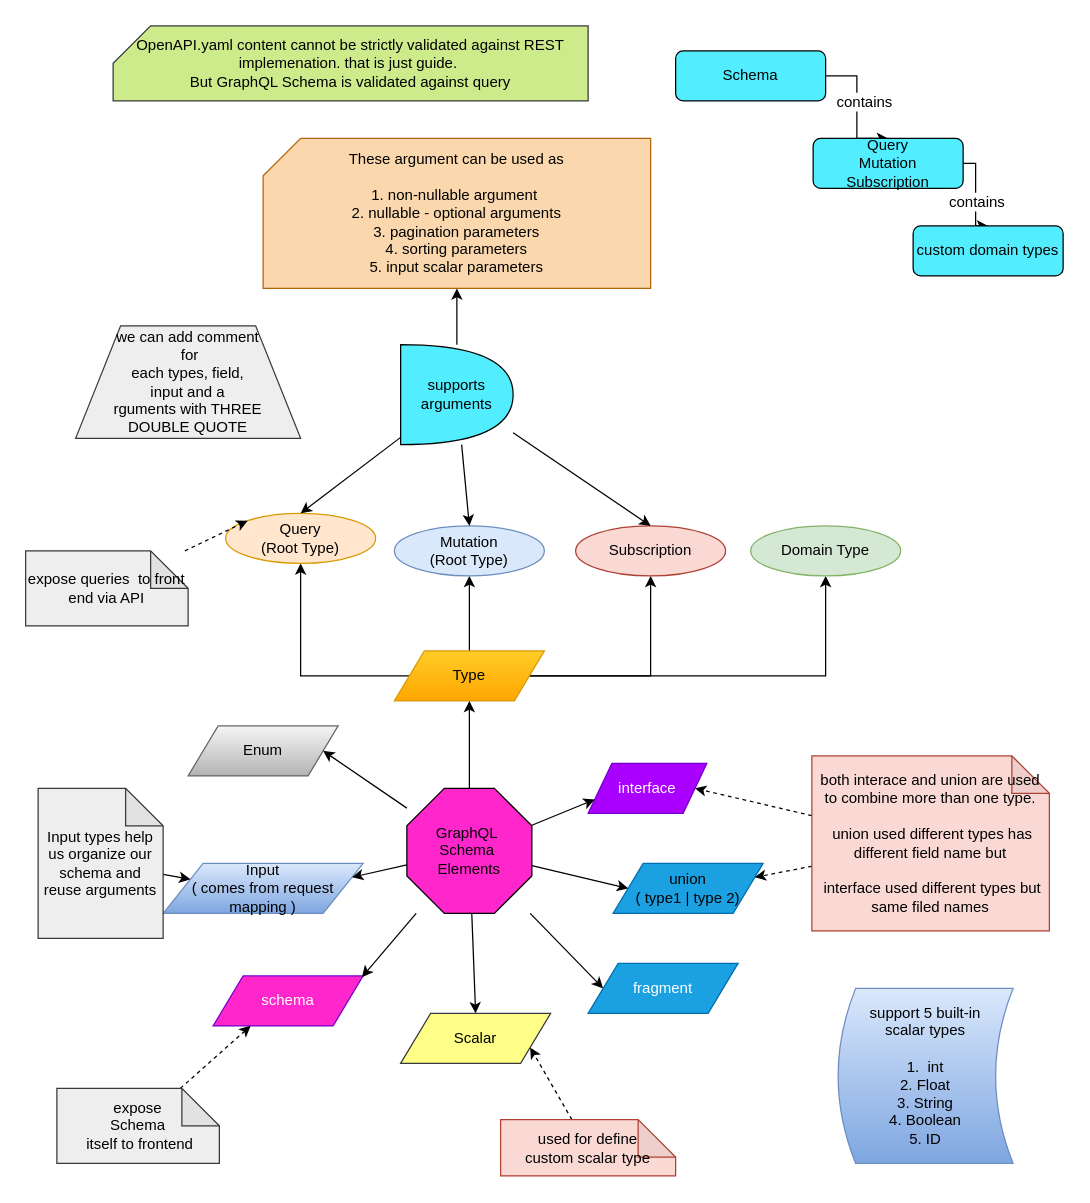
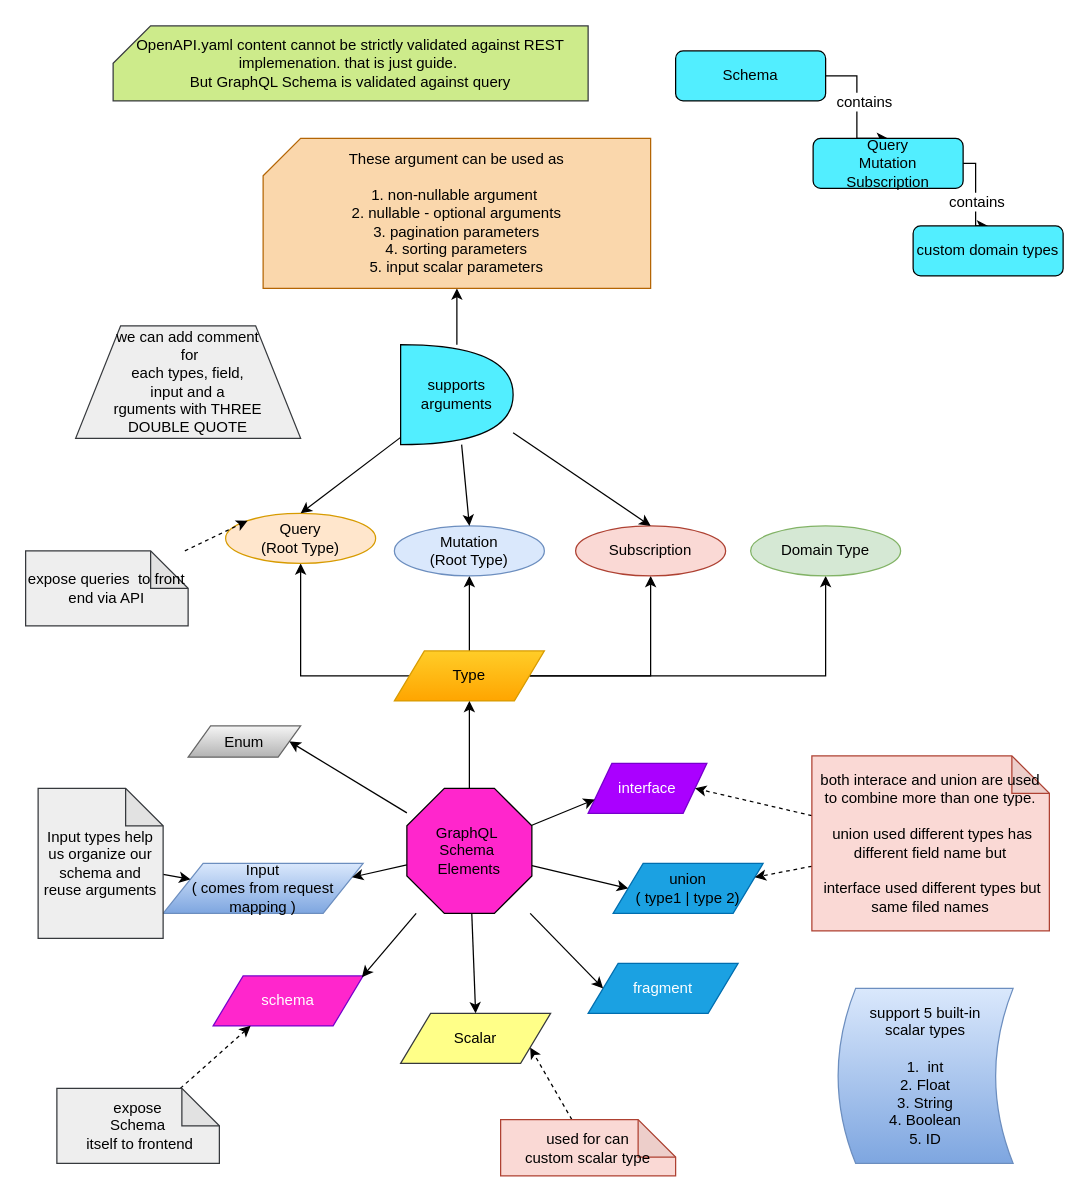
(263, 751) -> (244, 741)
(588, 1148) -> (588, 1148)
